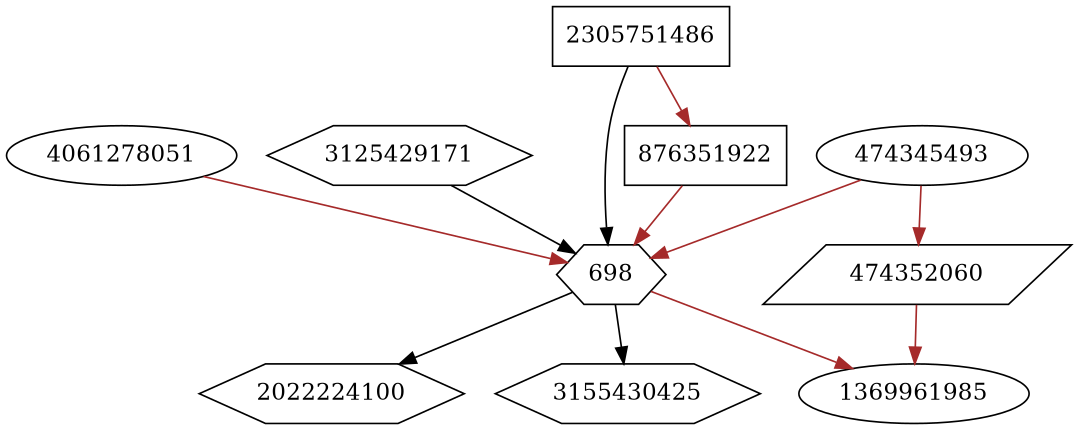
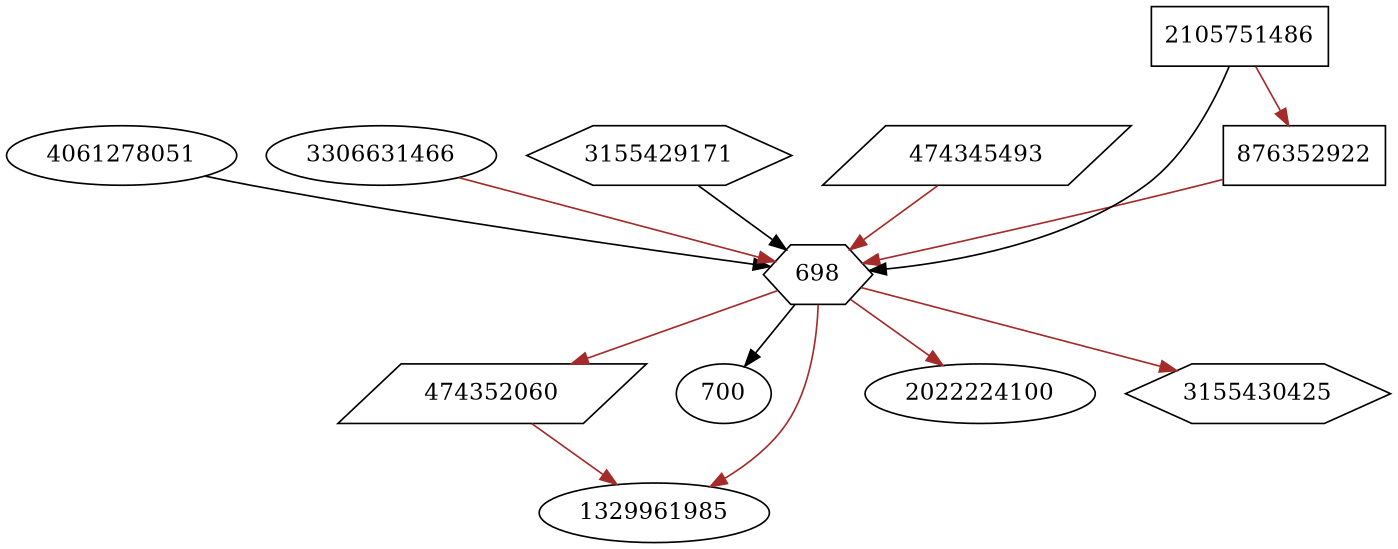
(641, 36) -> (1240, 36)
none -> (381, 155)
(400, 155) -> (659, 155)
(706, 155) -> (1304, 155)
(922, 155) -> (977, 155)
(920, 207) -> (682, 324)
(377, 218) -> (479, 224)
(494, 325) -> (890, 328)
(618, 326) -> (1011, 327)
(332, 394) -> (980, 394)
none -> (724, 394)
(914, 394) -> (654, 513)
